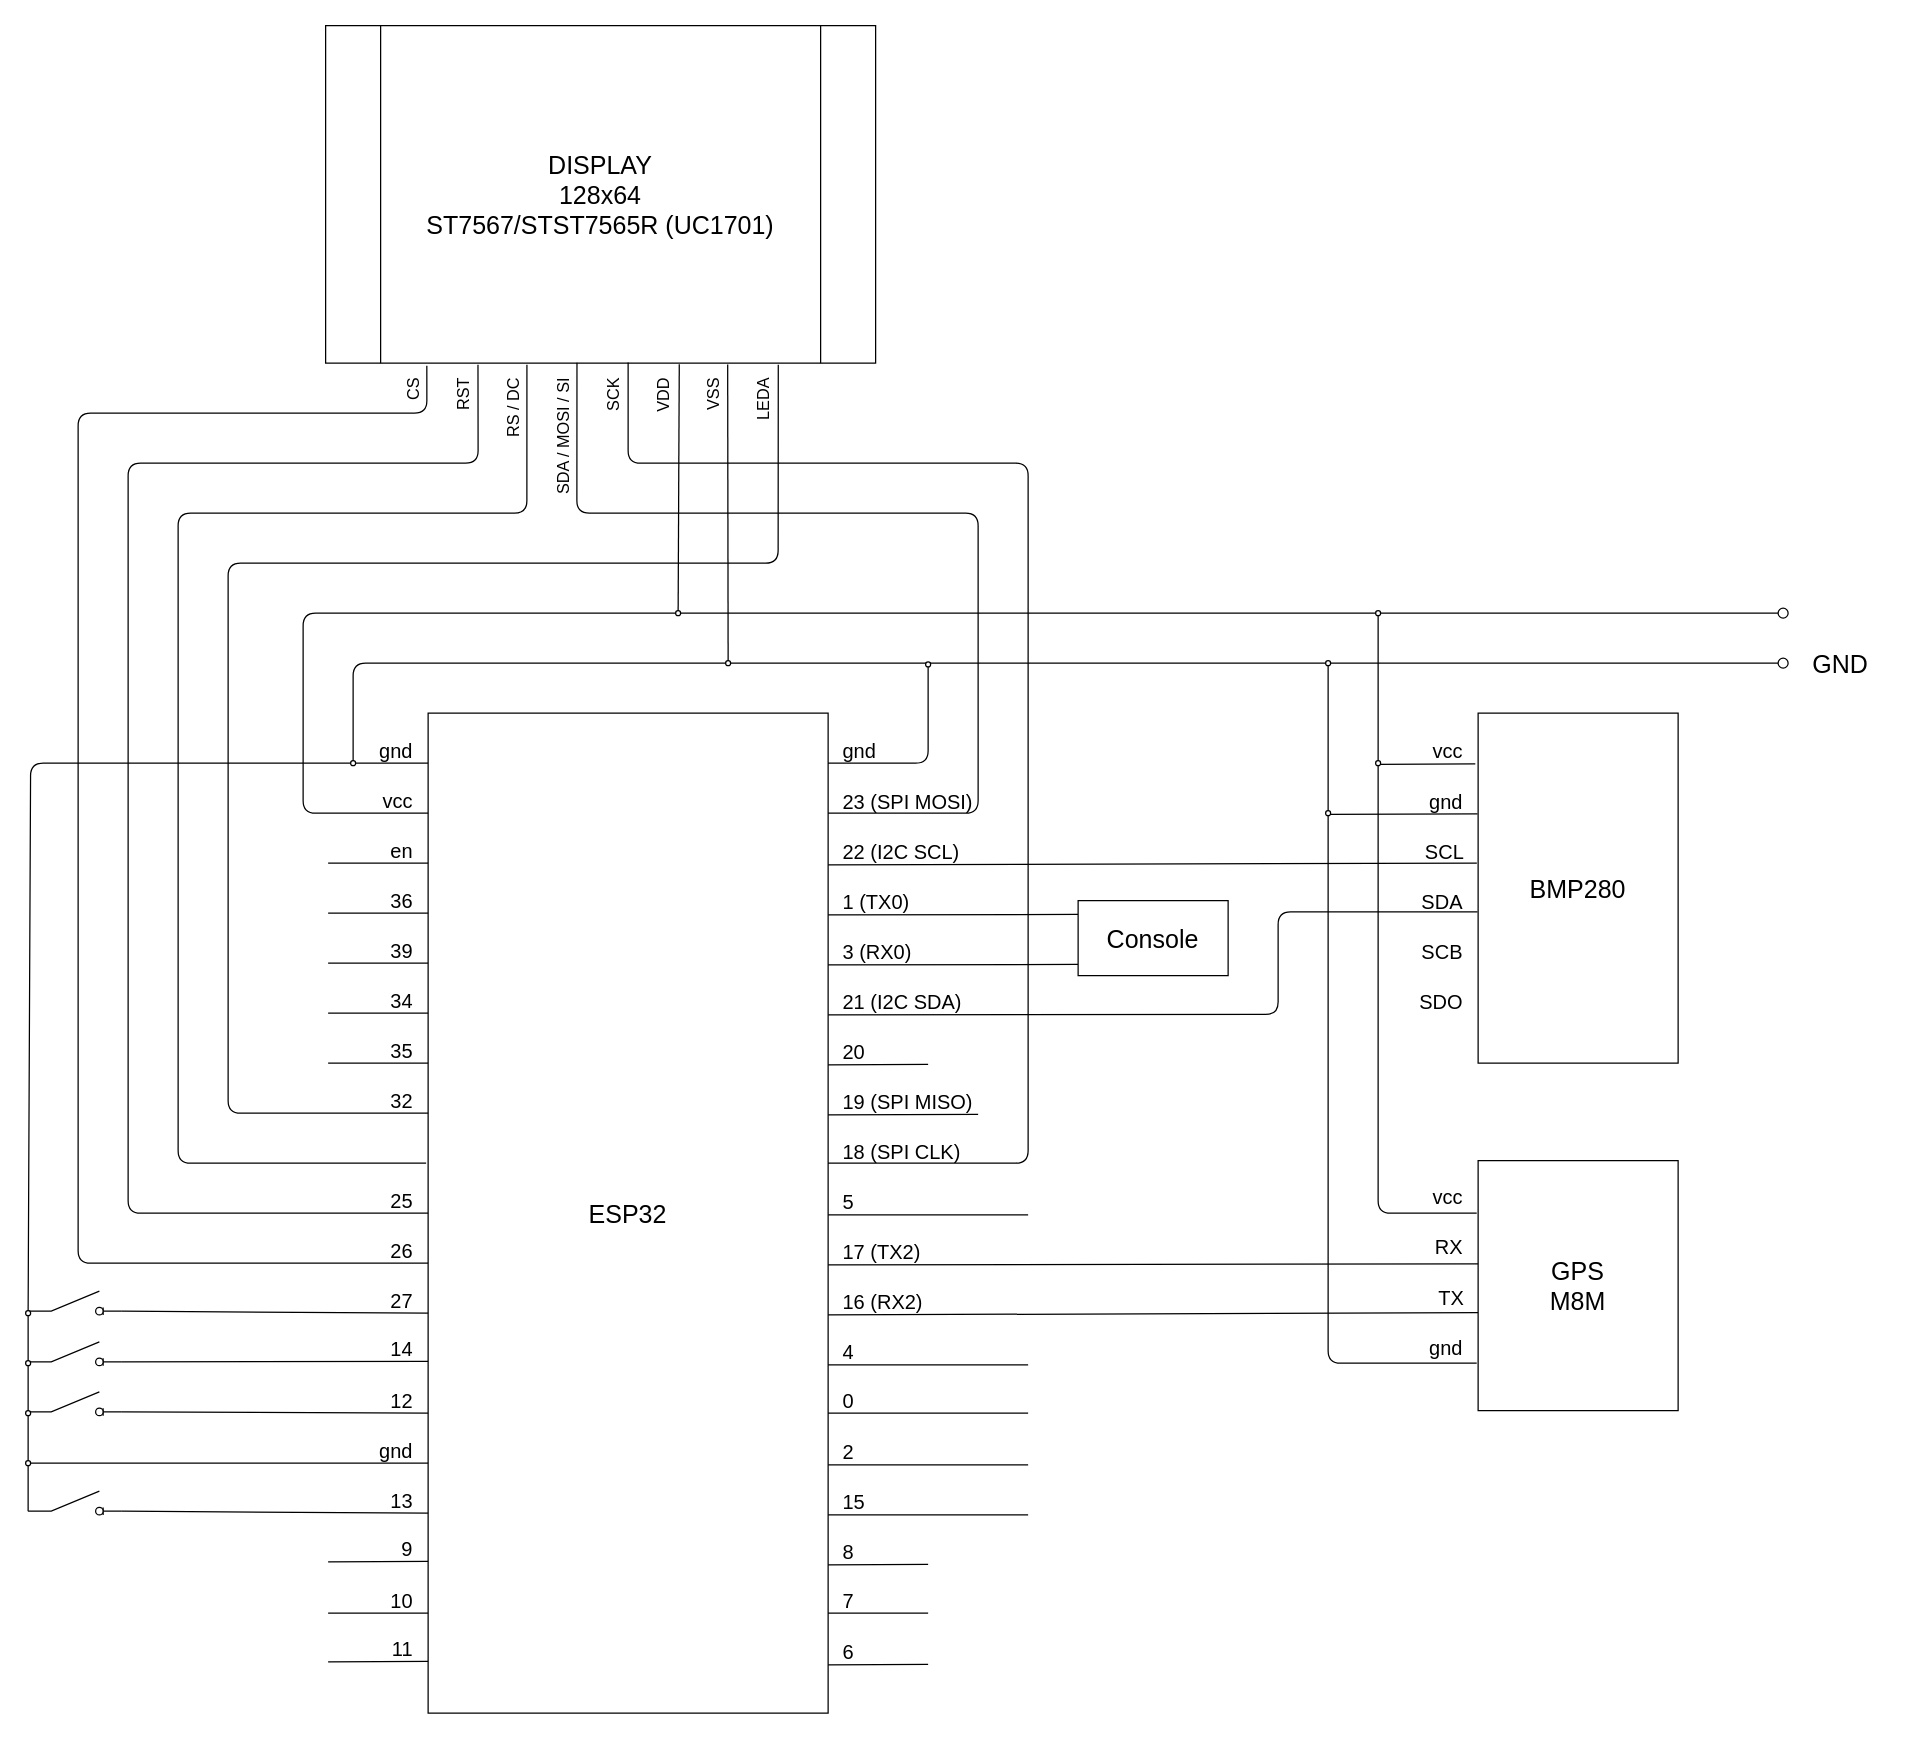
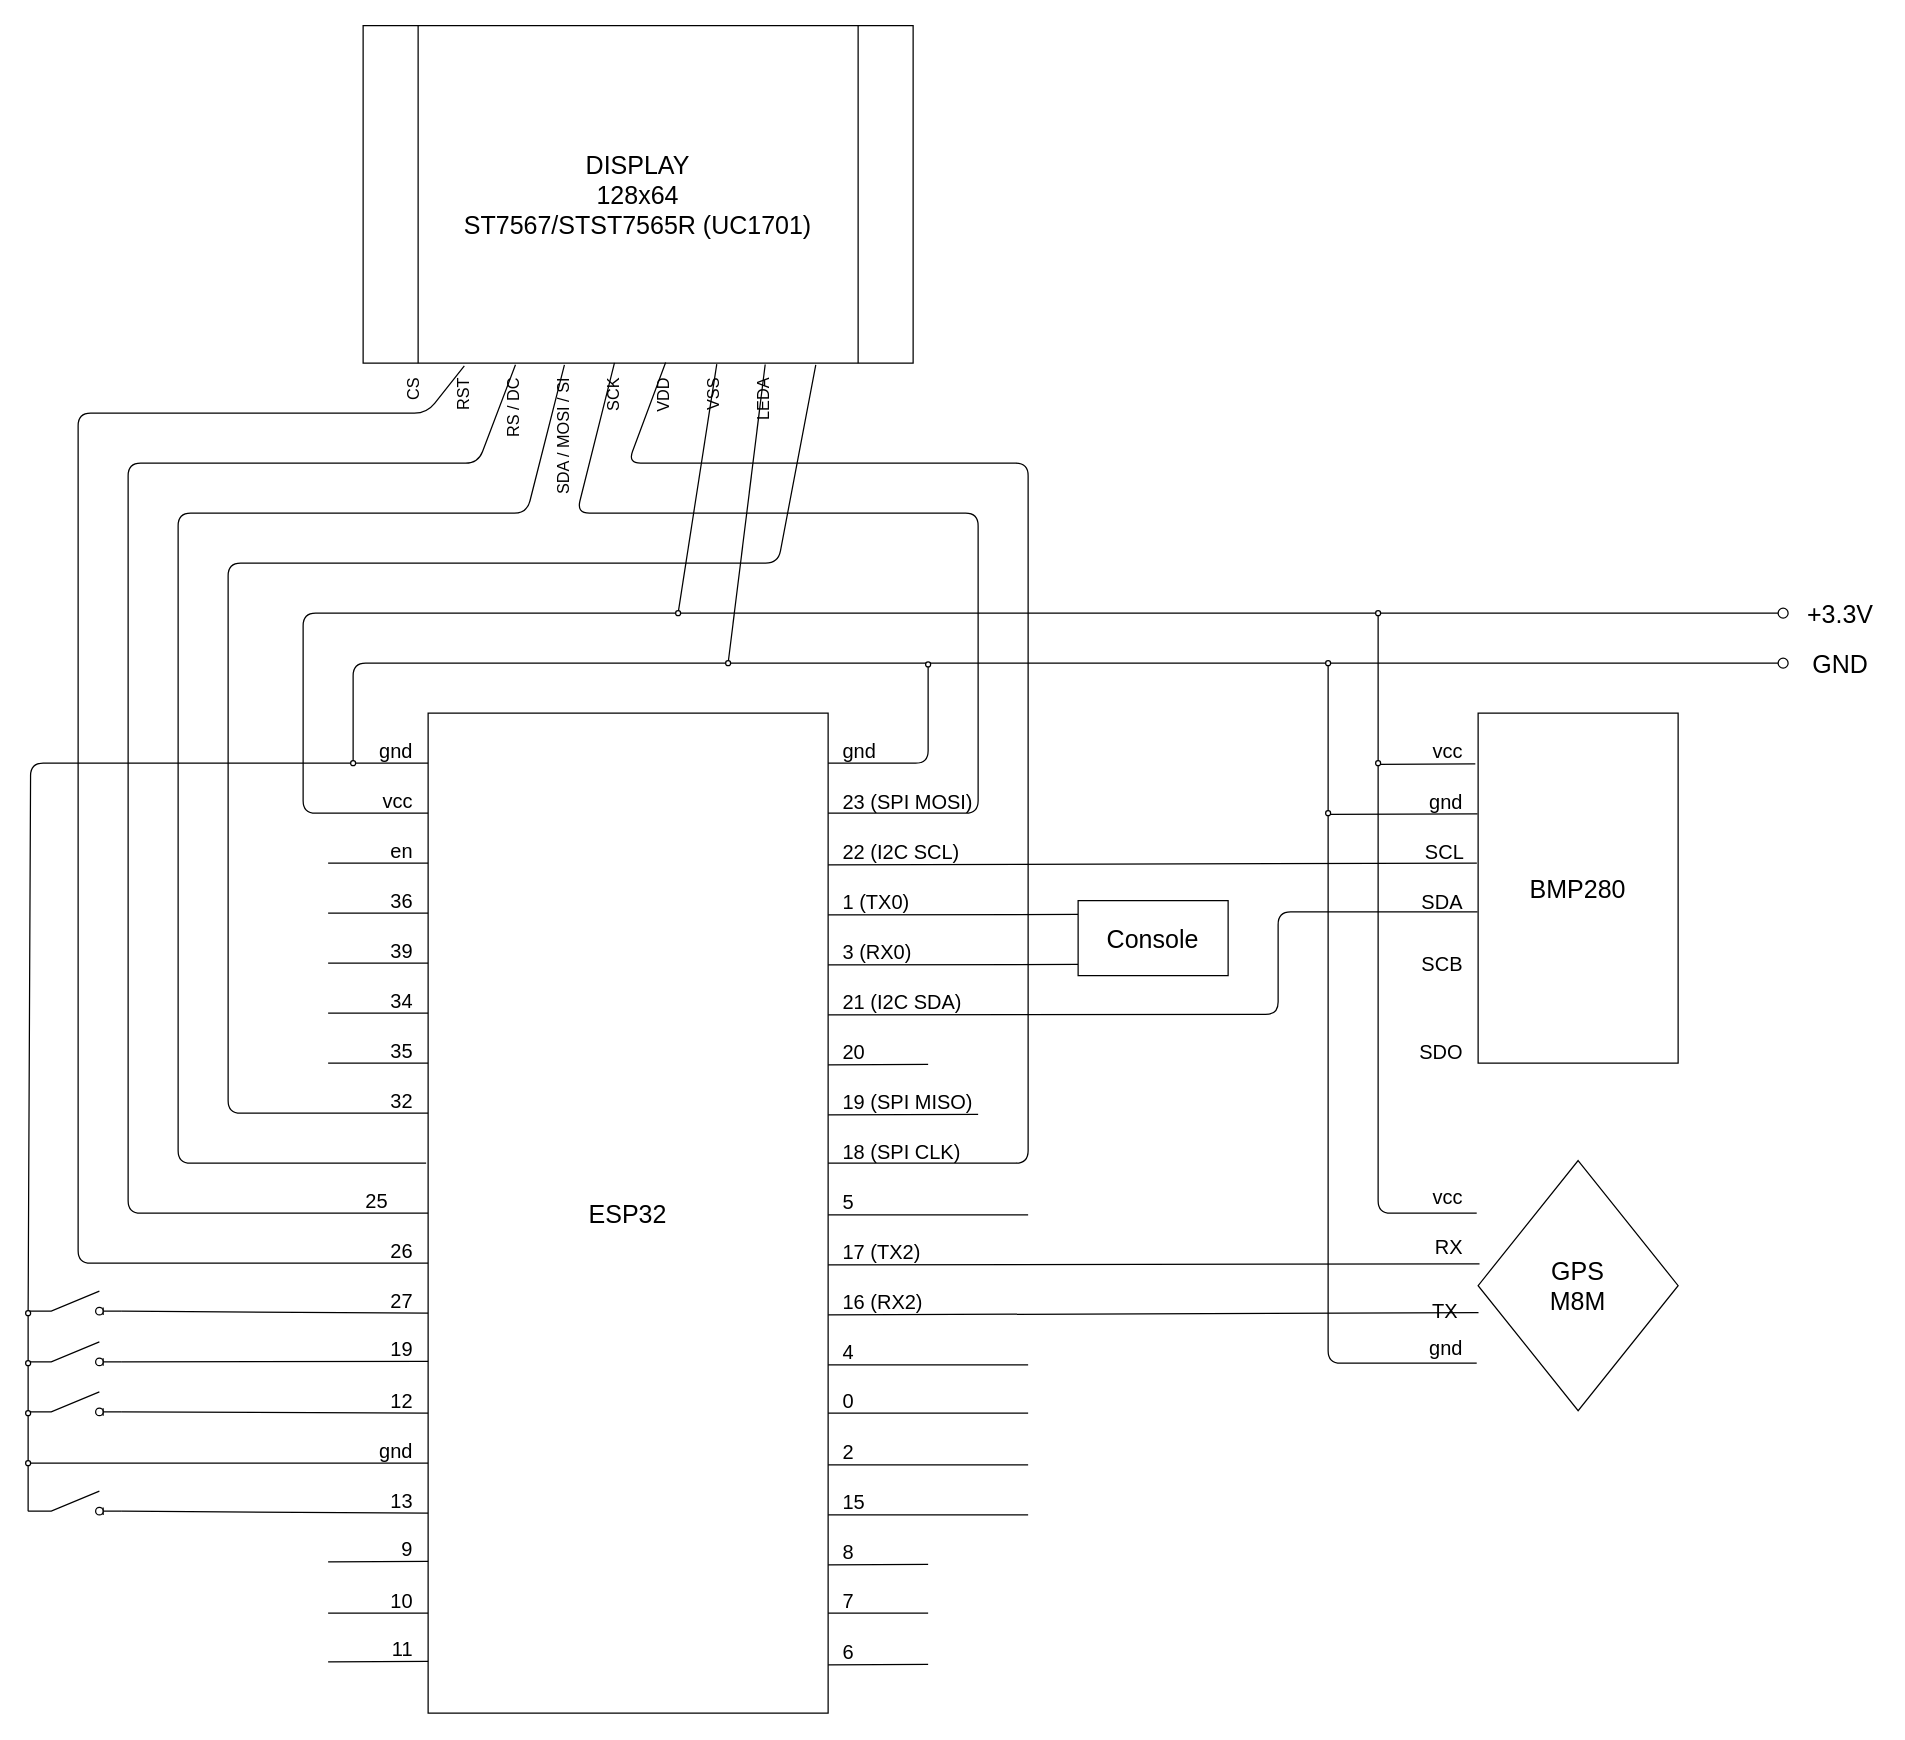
(601, 194) -> (638, 194)
none -> (1841, 613)
(1397, 952) -> (1397, 965)
(1397, 1002) -> (1397, 1052)
(391, 1201) -> (366, 1201)
(1578, 1286) -> (1578, 1286)
(1397, 1298) -> (1391, 1311)
(404, 1349) -> (404, 1349)
